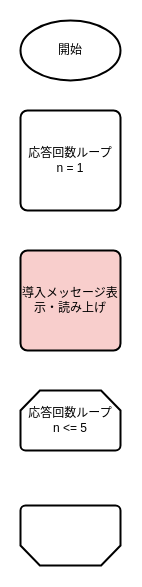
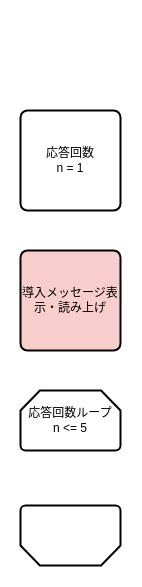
(71, 51) -> none
(71, 161) -> (71, 161)
